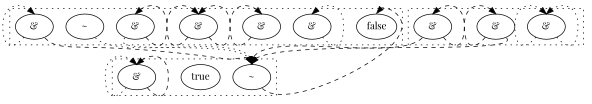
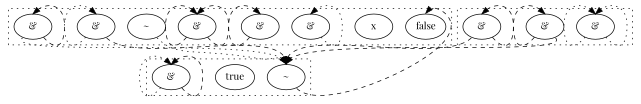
none -> (374, 27)
